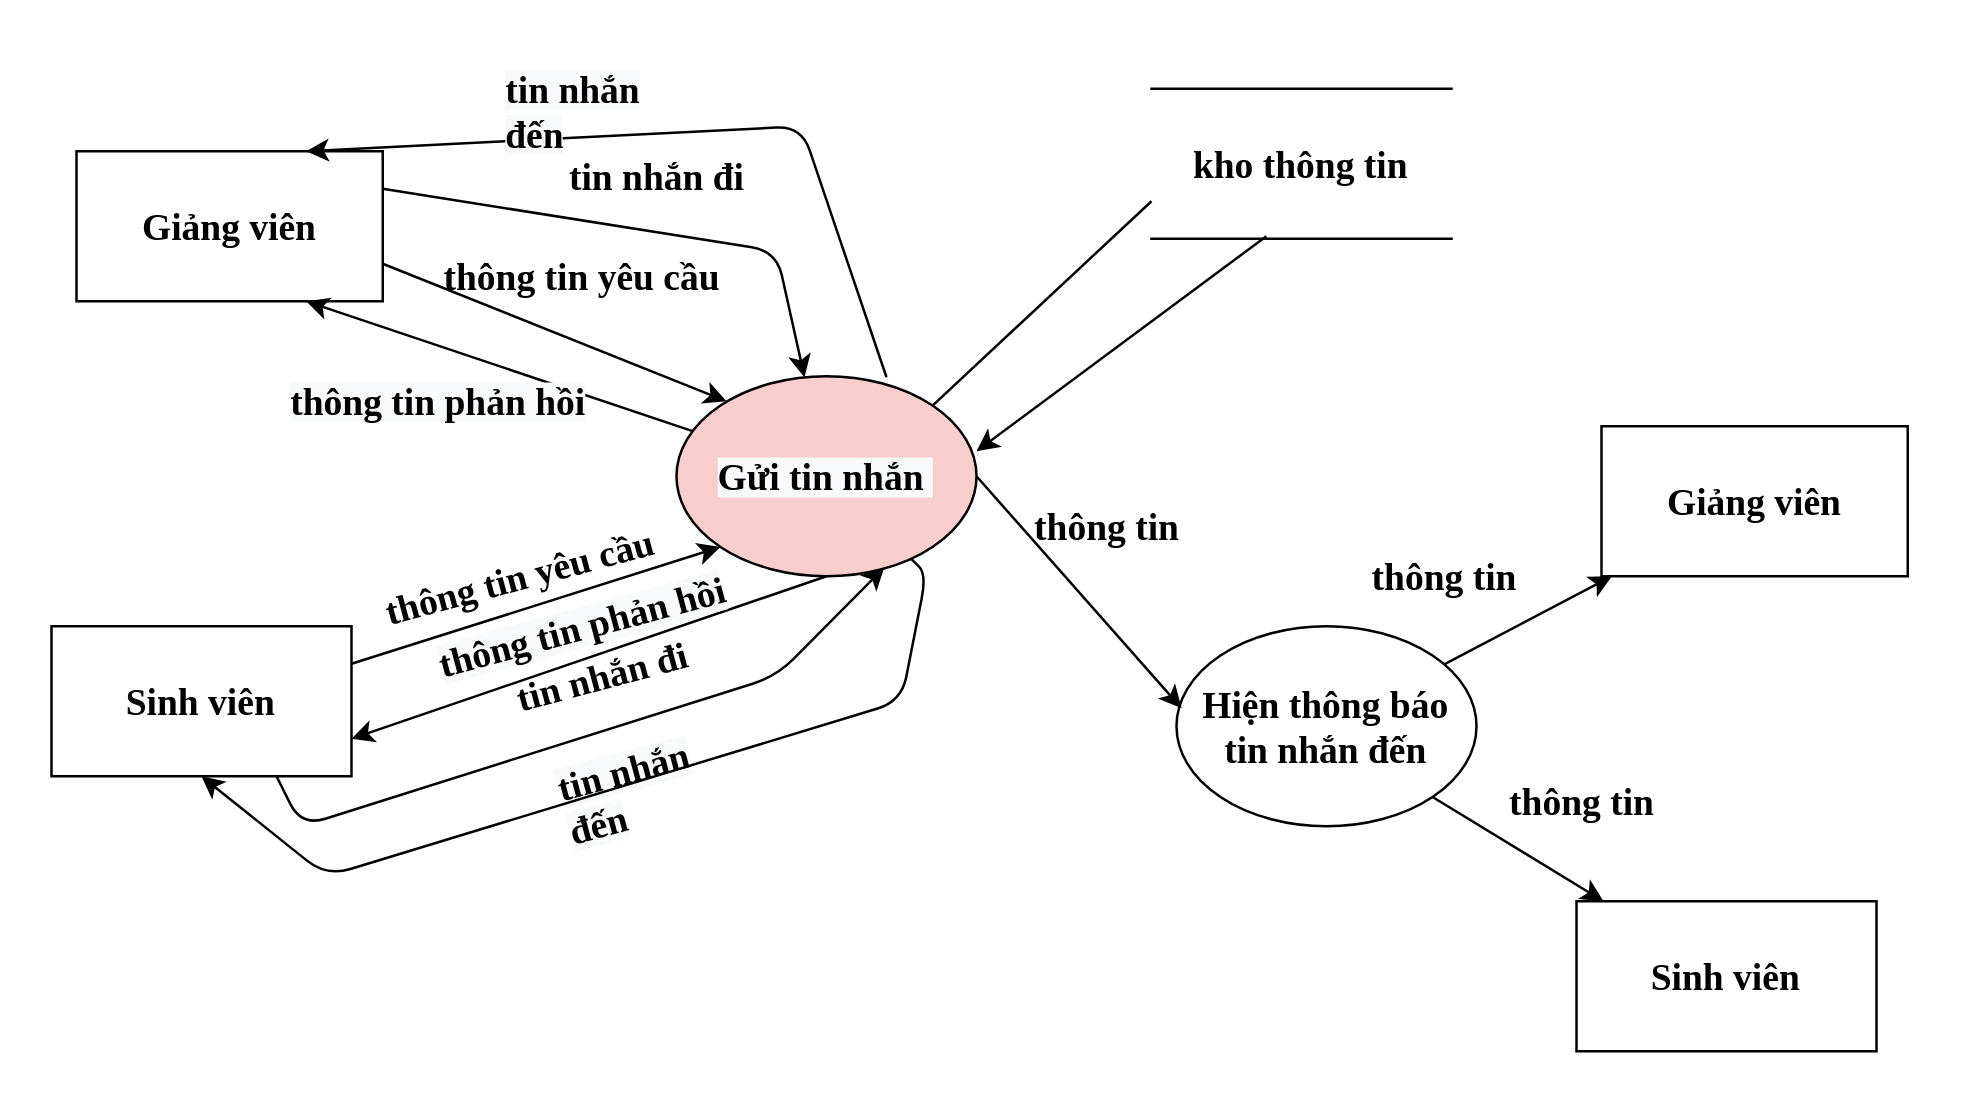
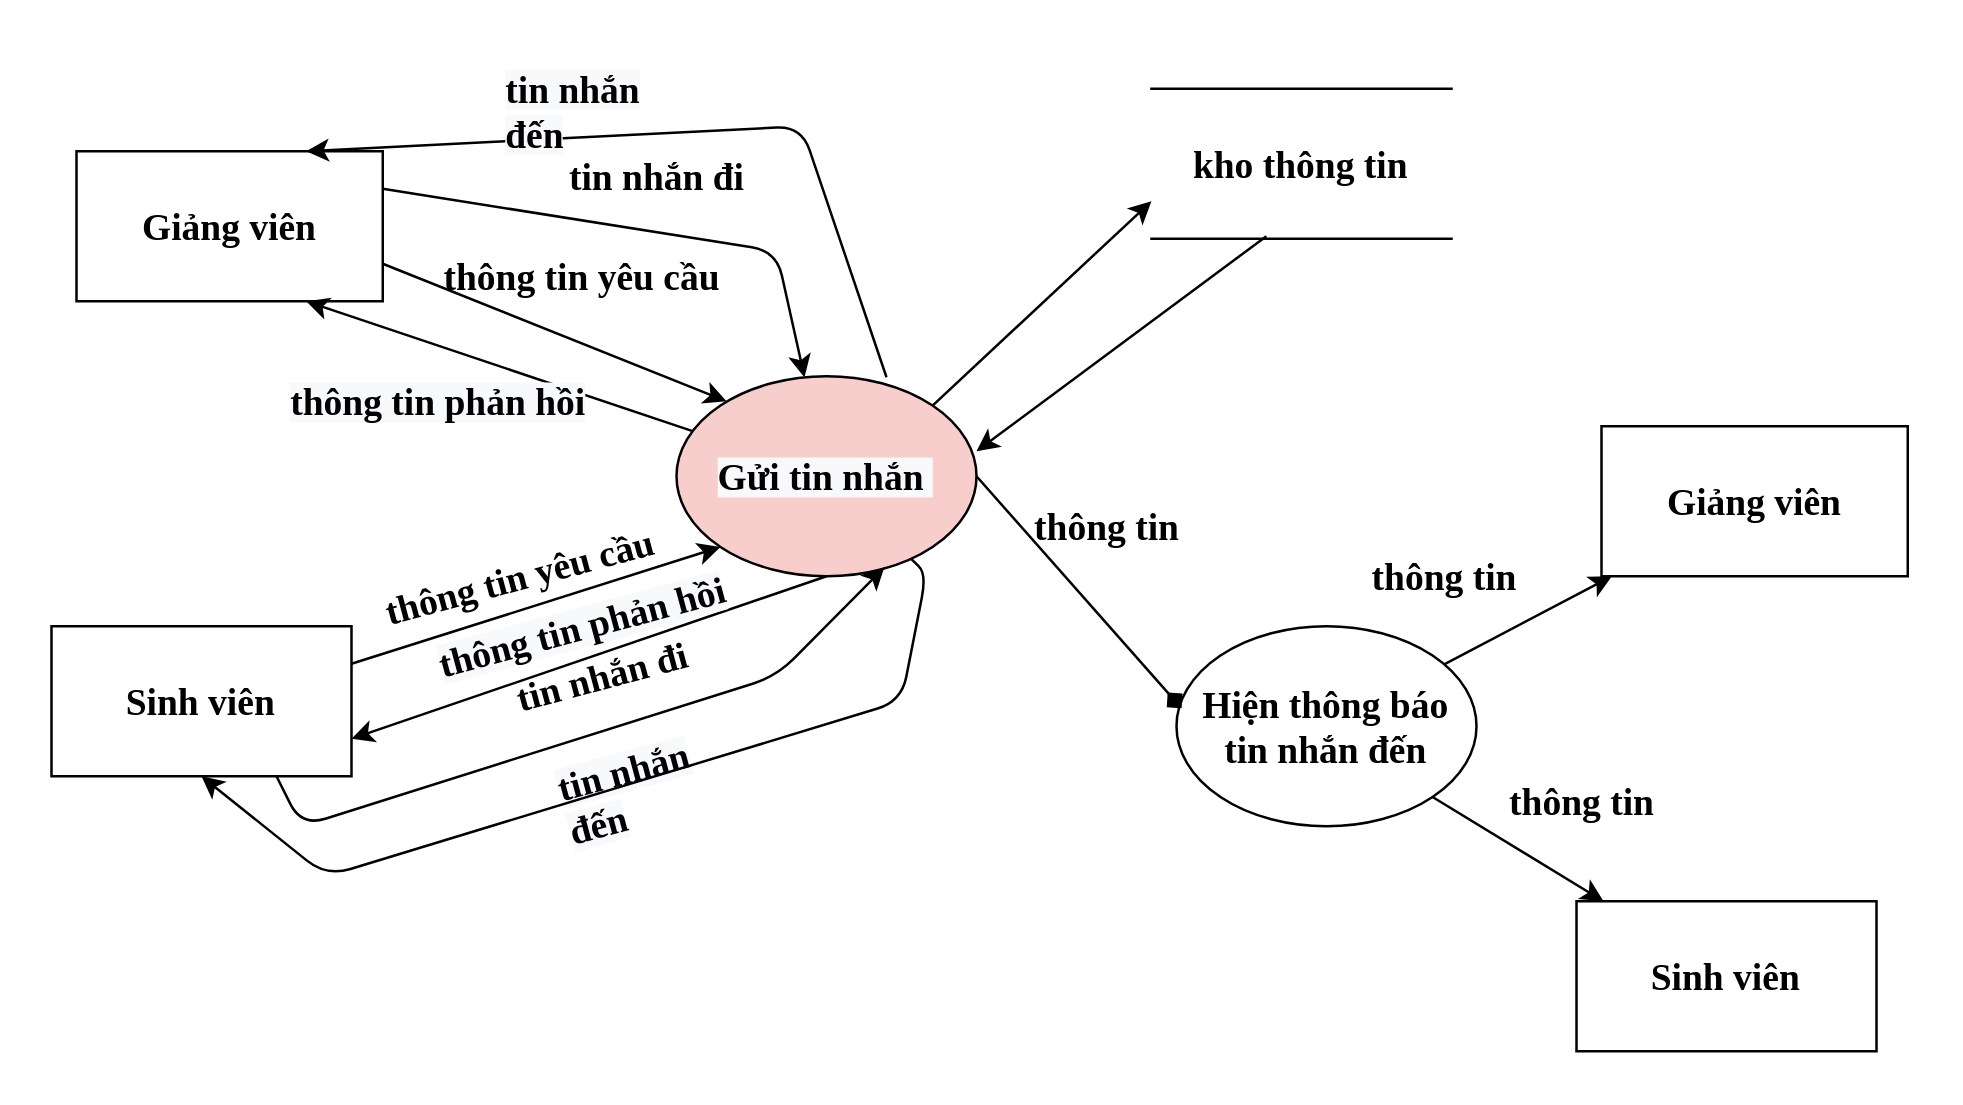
(1144, 208) -> (1138, 213)
(1168, 693) -> (1167, 692)
